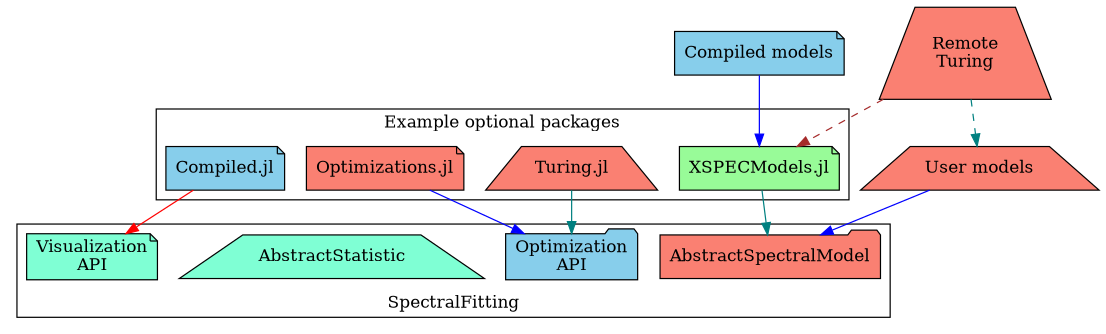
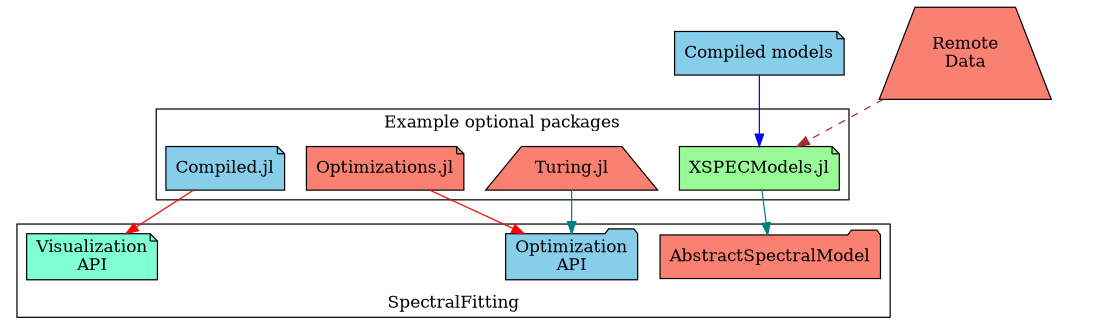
(965, 53) -> (965, 53)
(980, 168) -> none
(471, 209) -> (471, 209)
(332, 257) -> none
